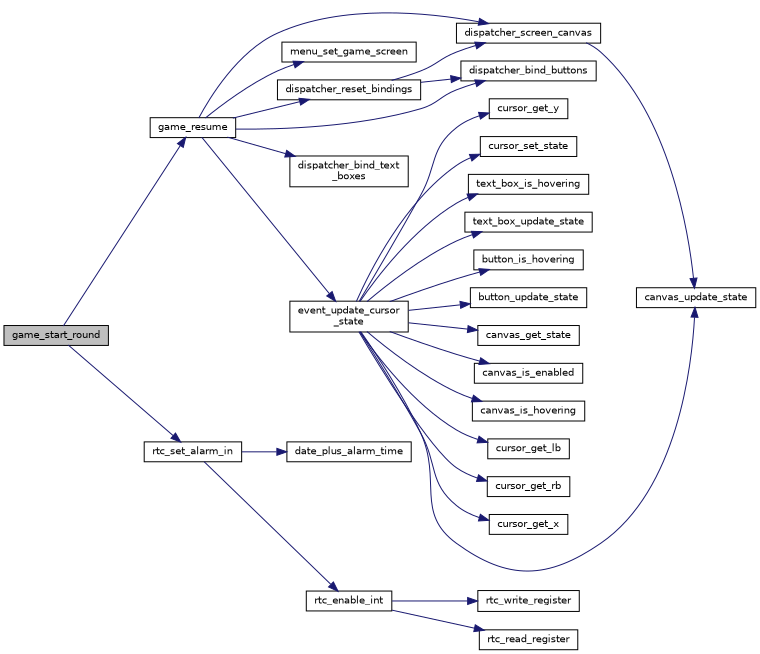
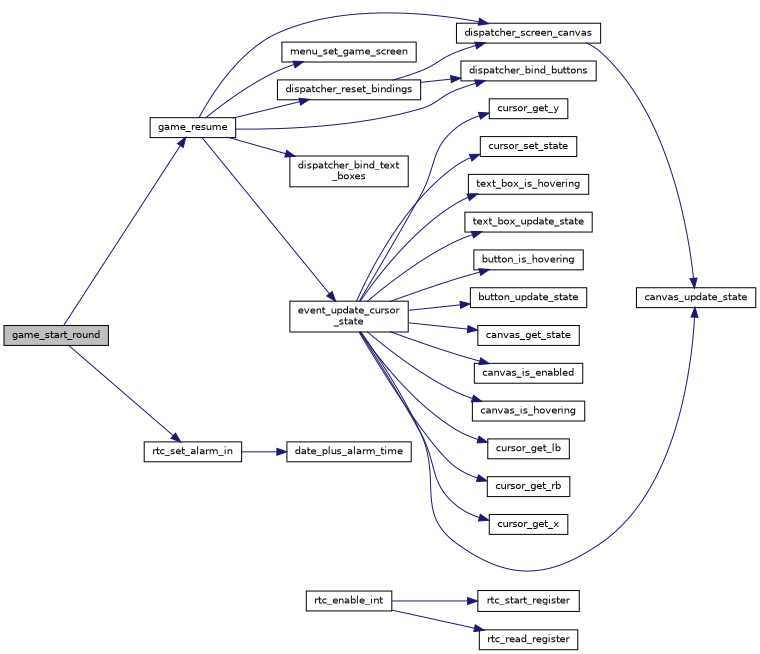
(267, 523) -> none
(529, 601) -> (529, 601)
